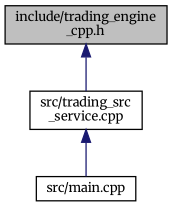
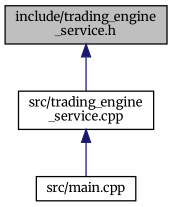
(86, 25) -> (86, 25)
(86, 110) -> (86, 110)
